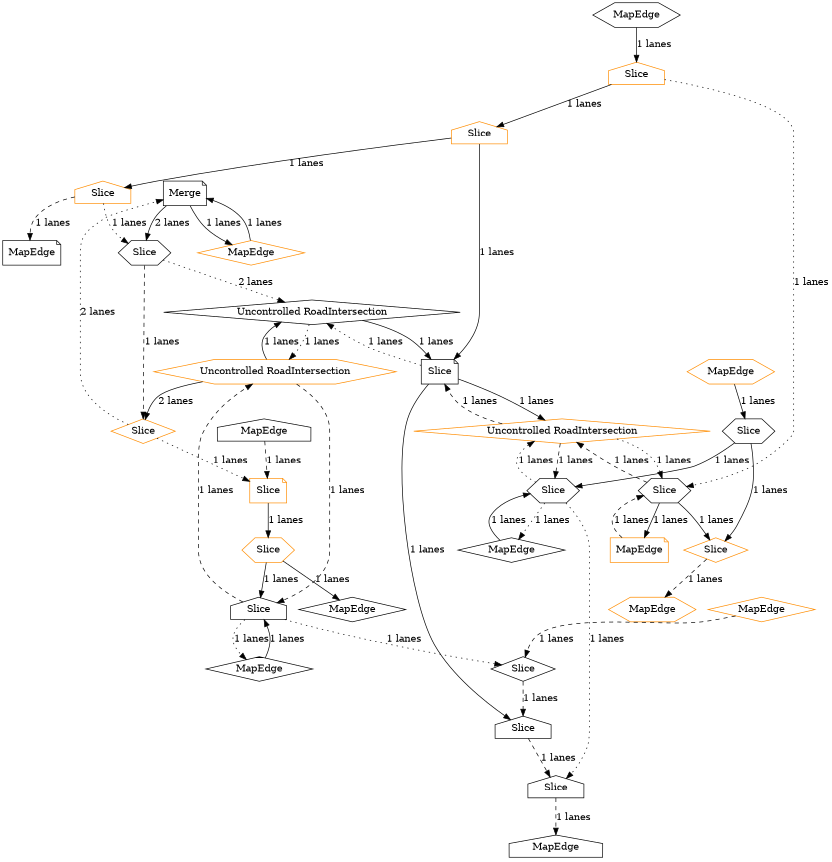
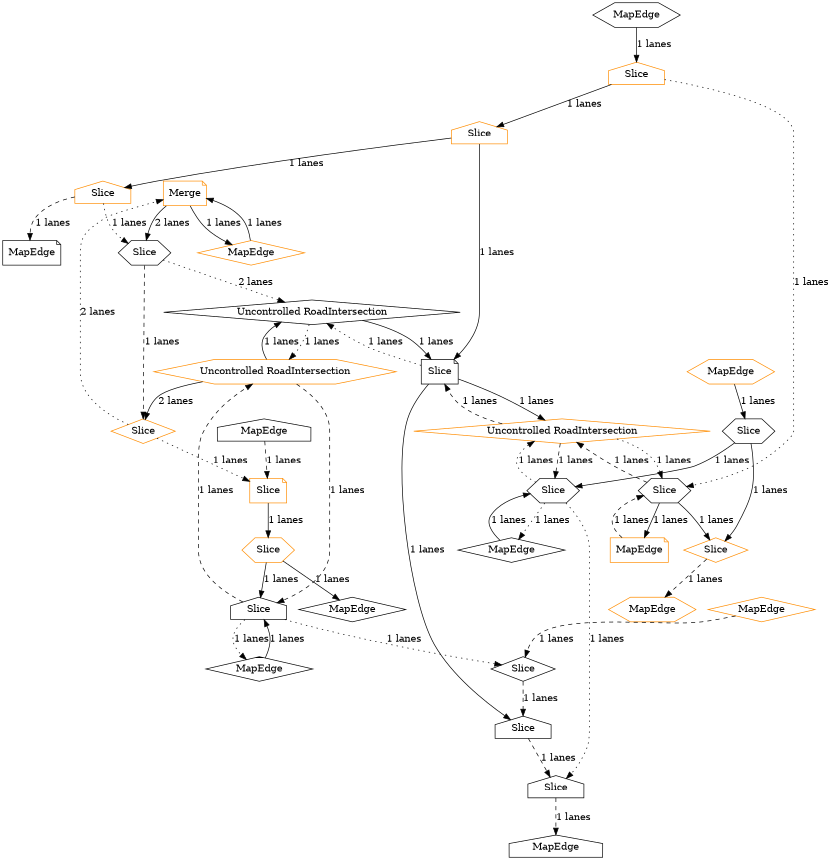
(185, 193) -> (185, 193)
